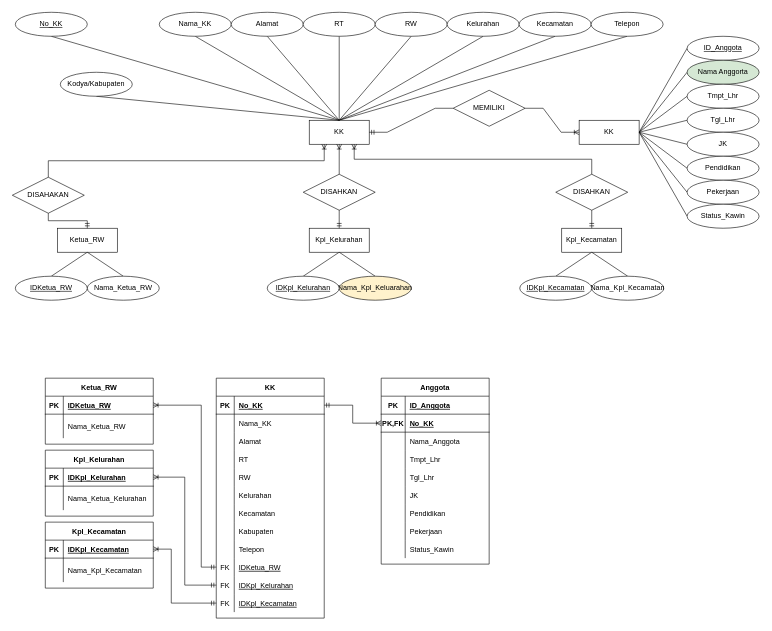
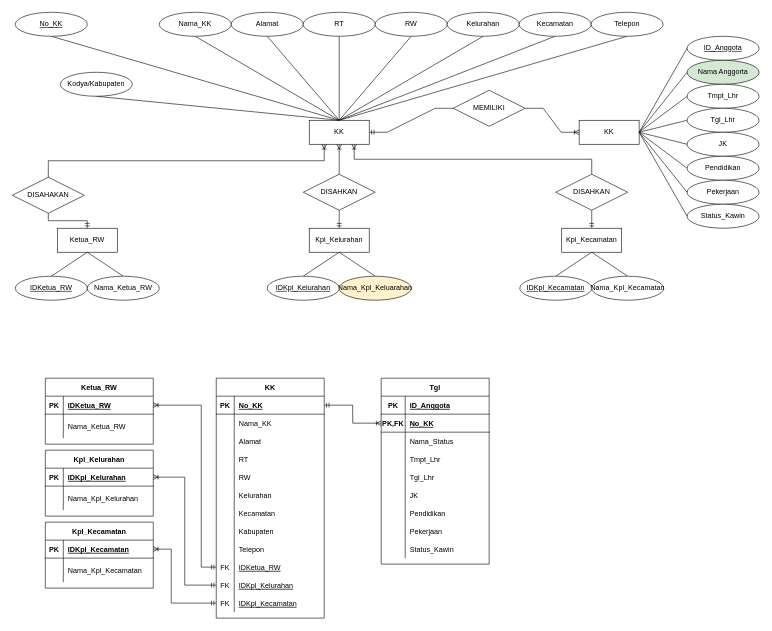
(435, 388) -> (435, 388)
(434, 442) -> (432, 442)
(107, 499) -> (102, 499)
